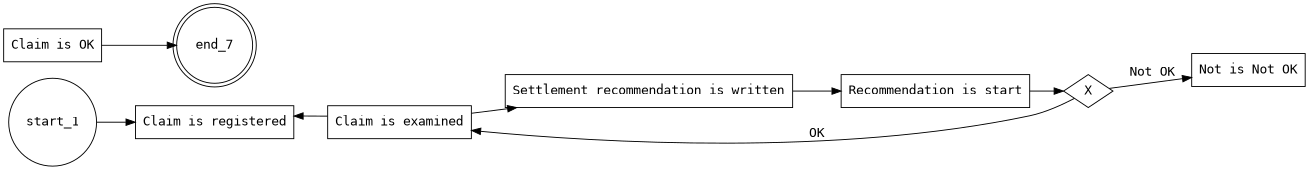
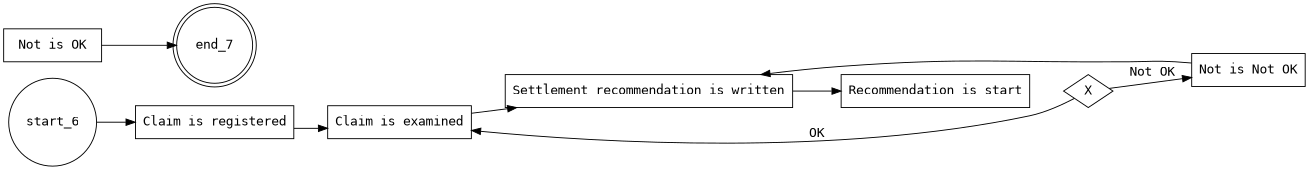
(53, 45) -> (53, 45)
none -> (981, 61)
(1042, 91) -> none
(315, 116) -> (306, 128)
(53, 122) -> (53, 122)
